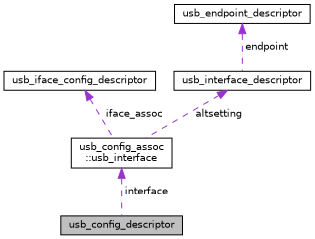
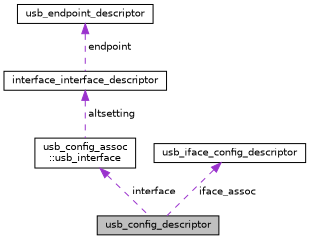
(242, 81) -> (85, 81)
(102, 119) -> (190, 193)
